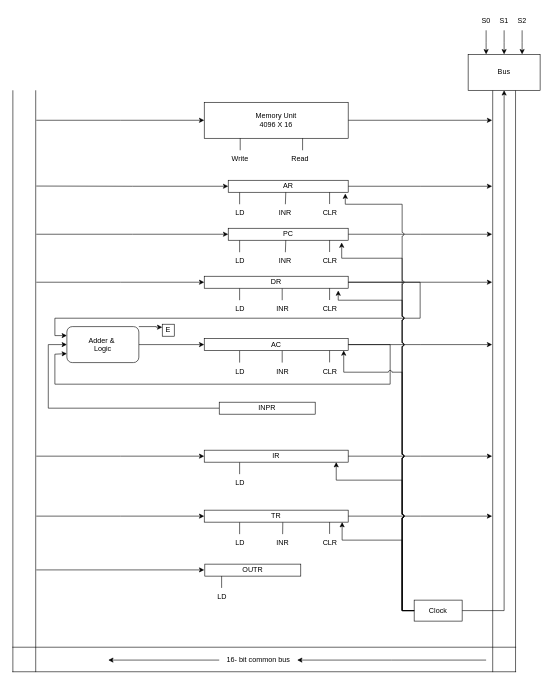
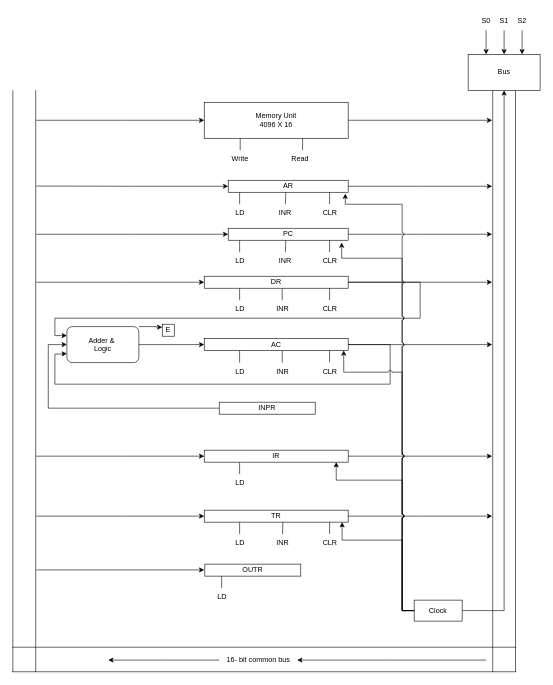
(338, 296) -> none
